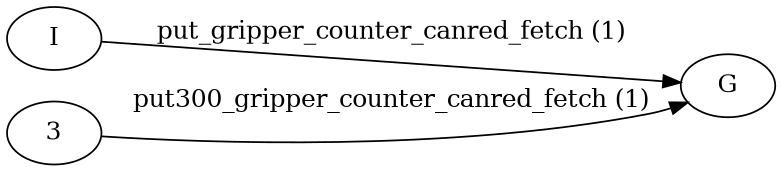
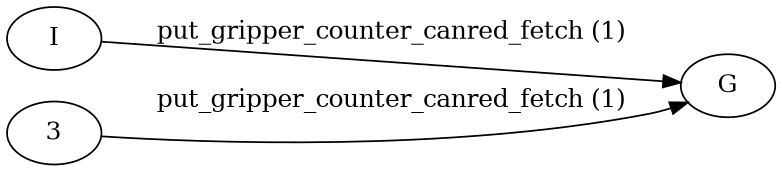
(391, 101) -> (391, 101)
